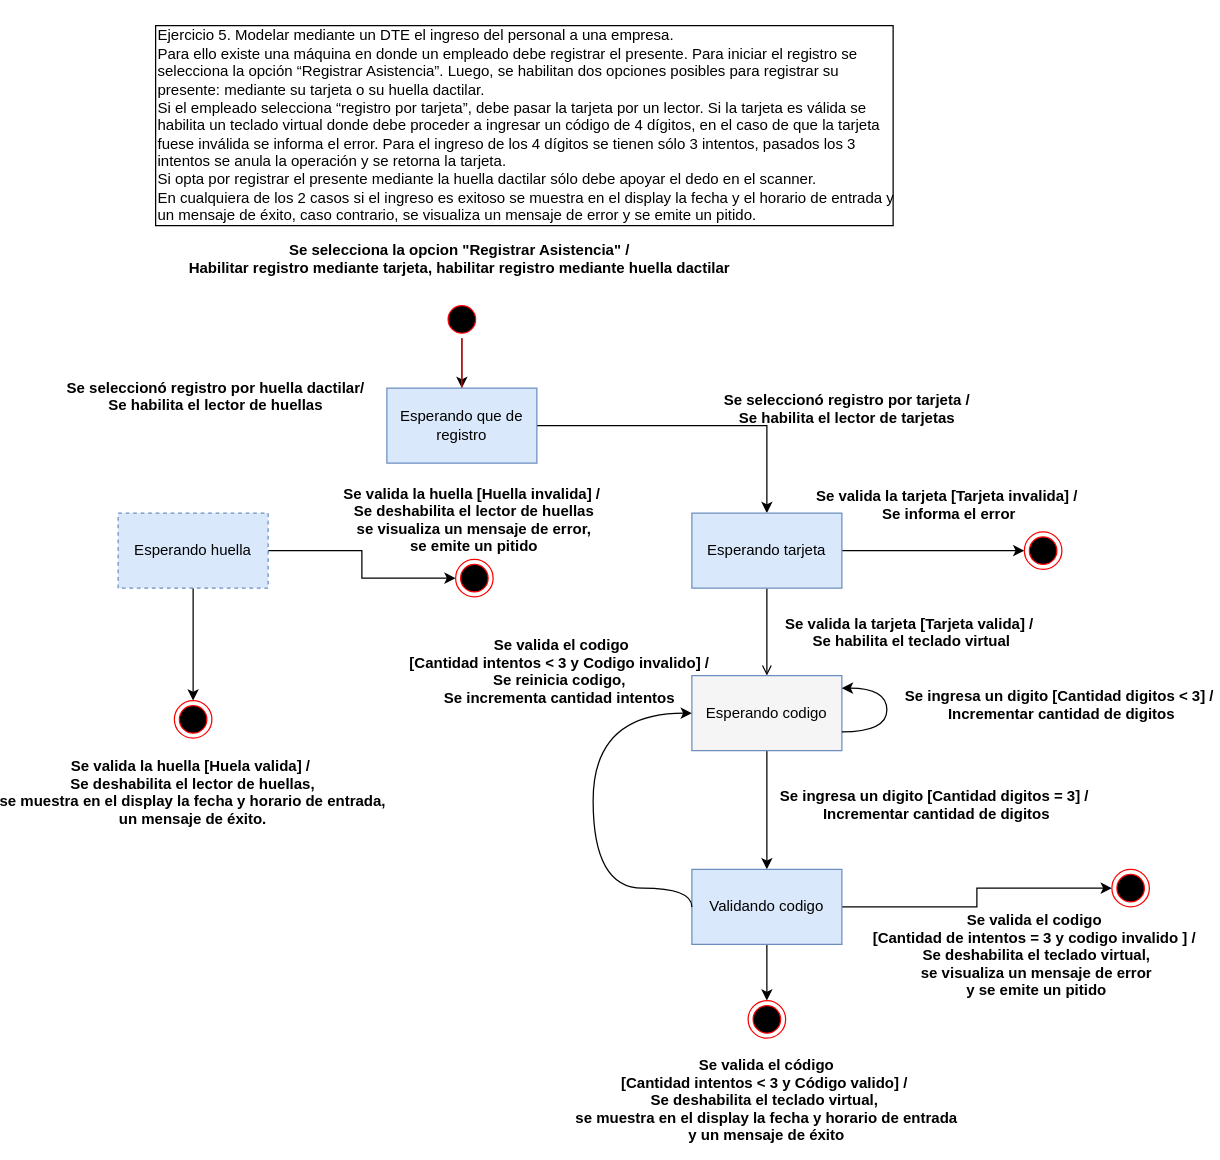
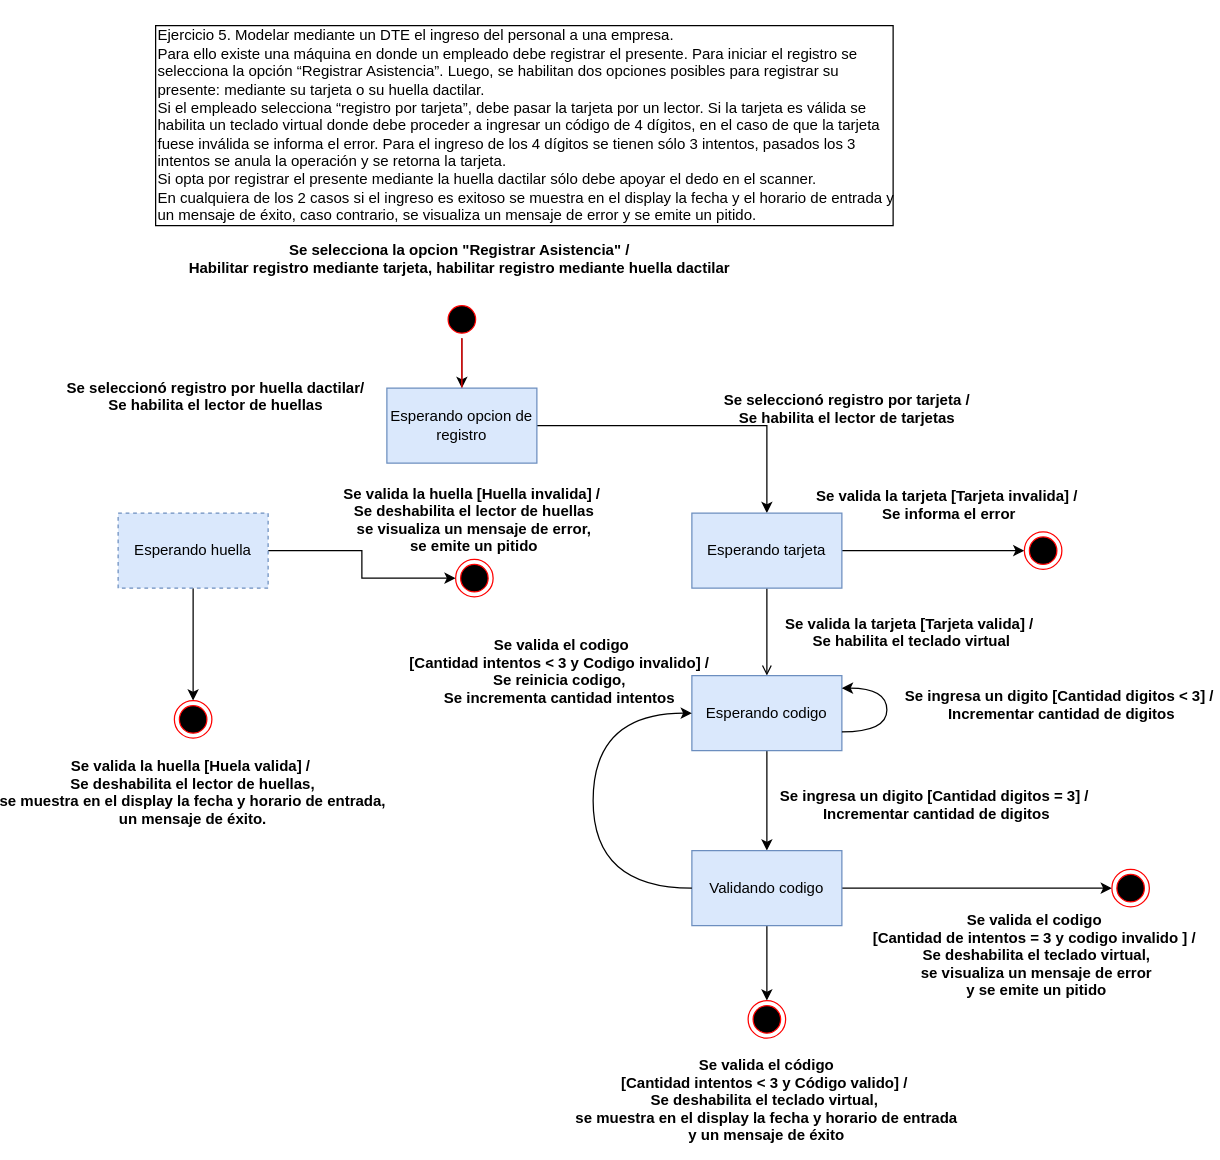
(462, 426) -> (462, 426)
(767, 713) -> (767, 713)
(767, 907) -> (767, 888)
